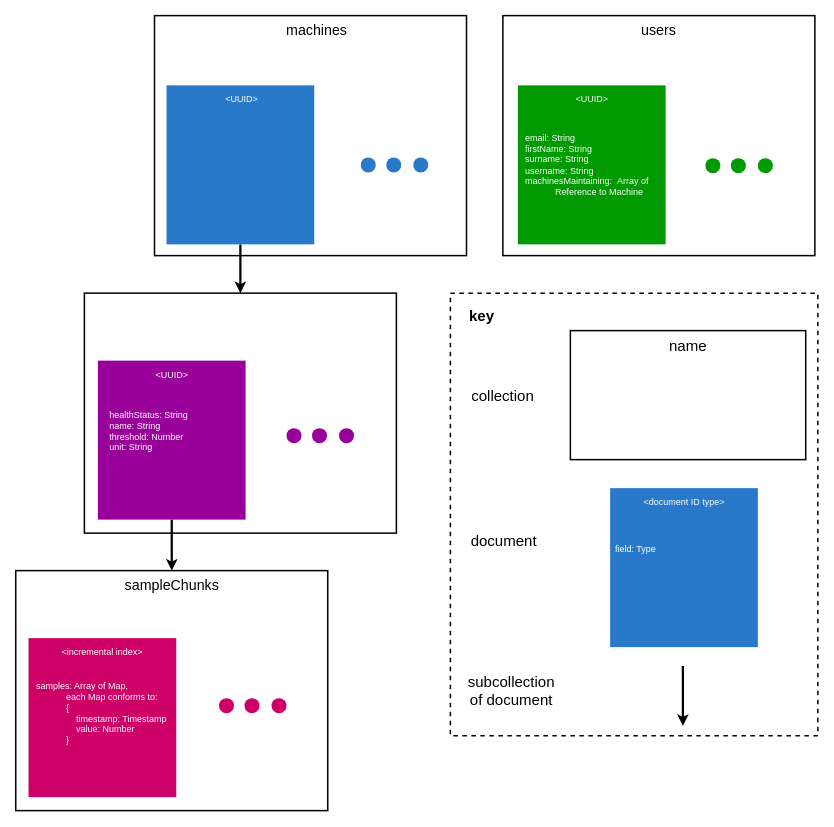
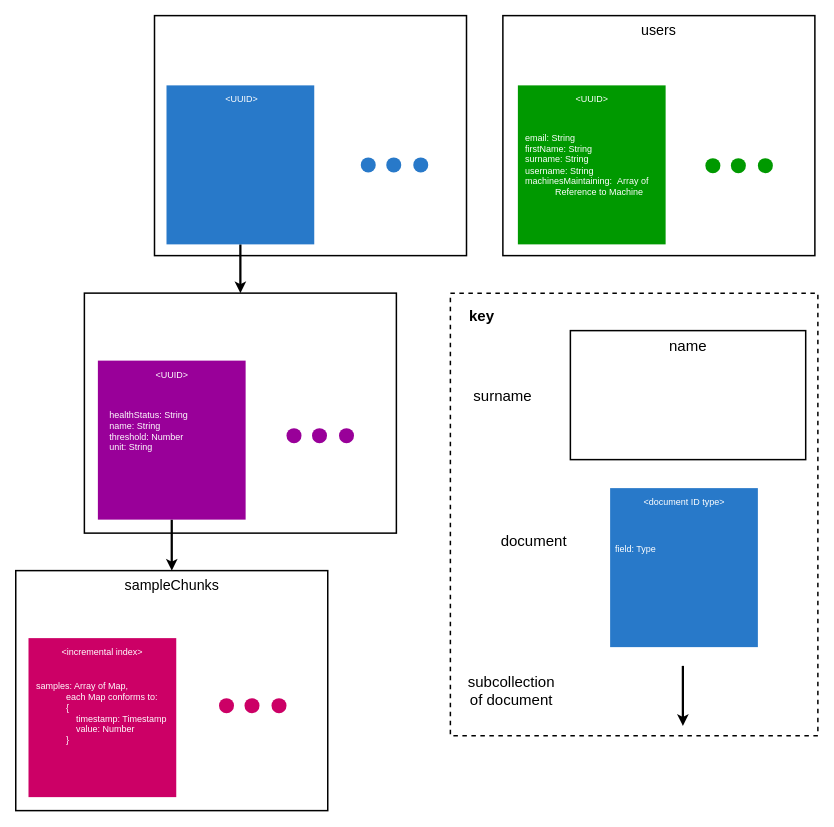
(317, 30) -> none
(503, 395) -> (503, 395)
(503, 540) -> (533, 540)
